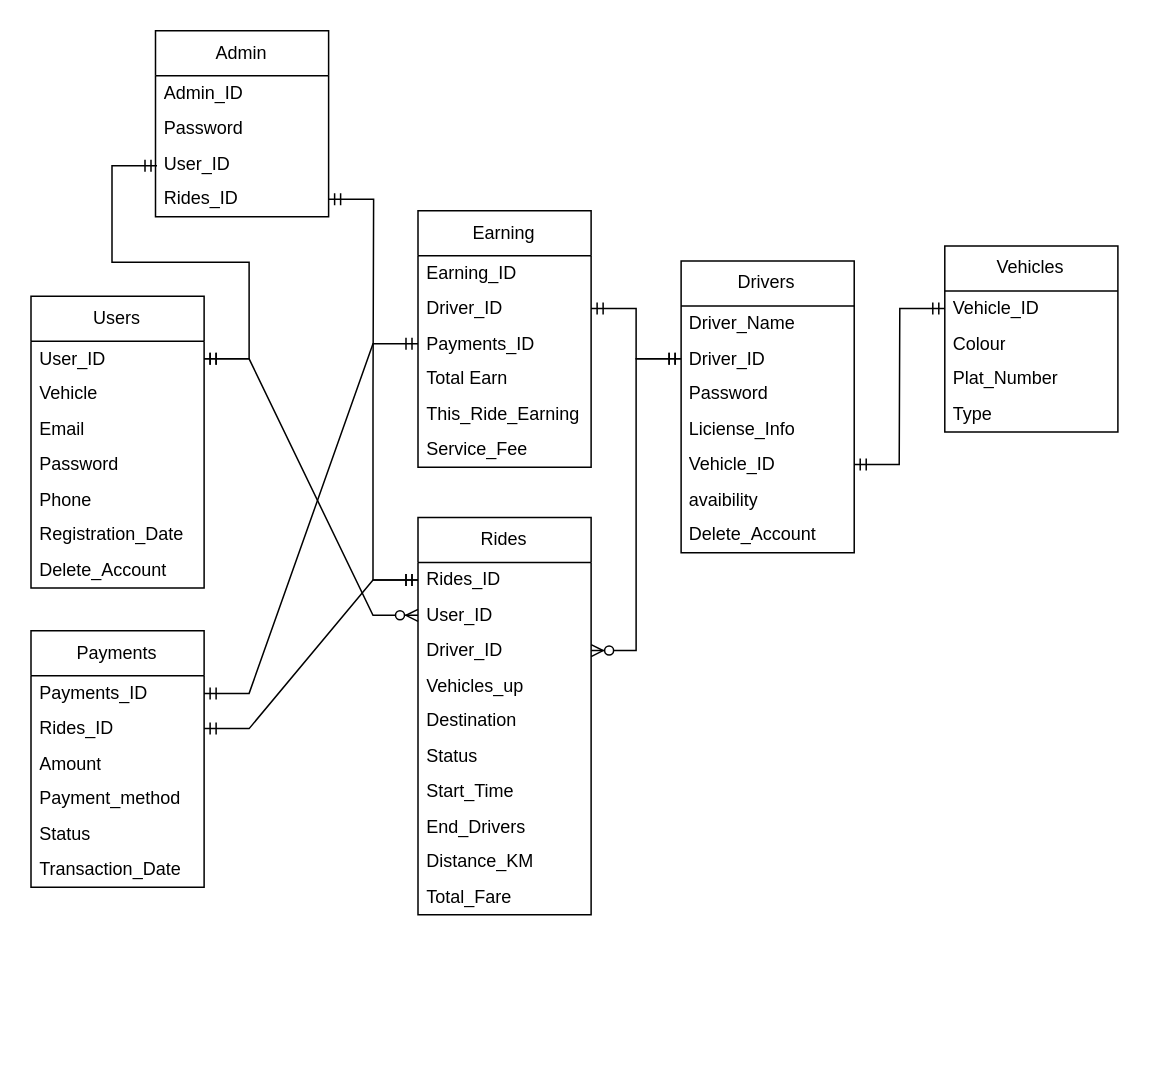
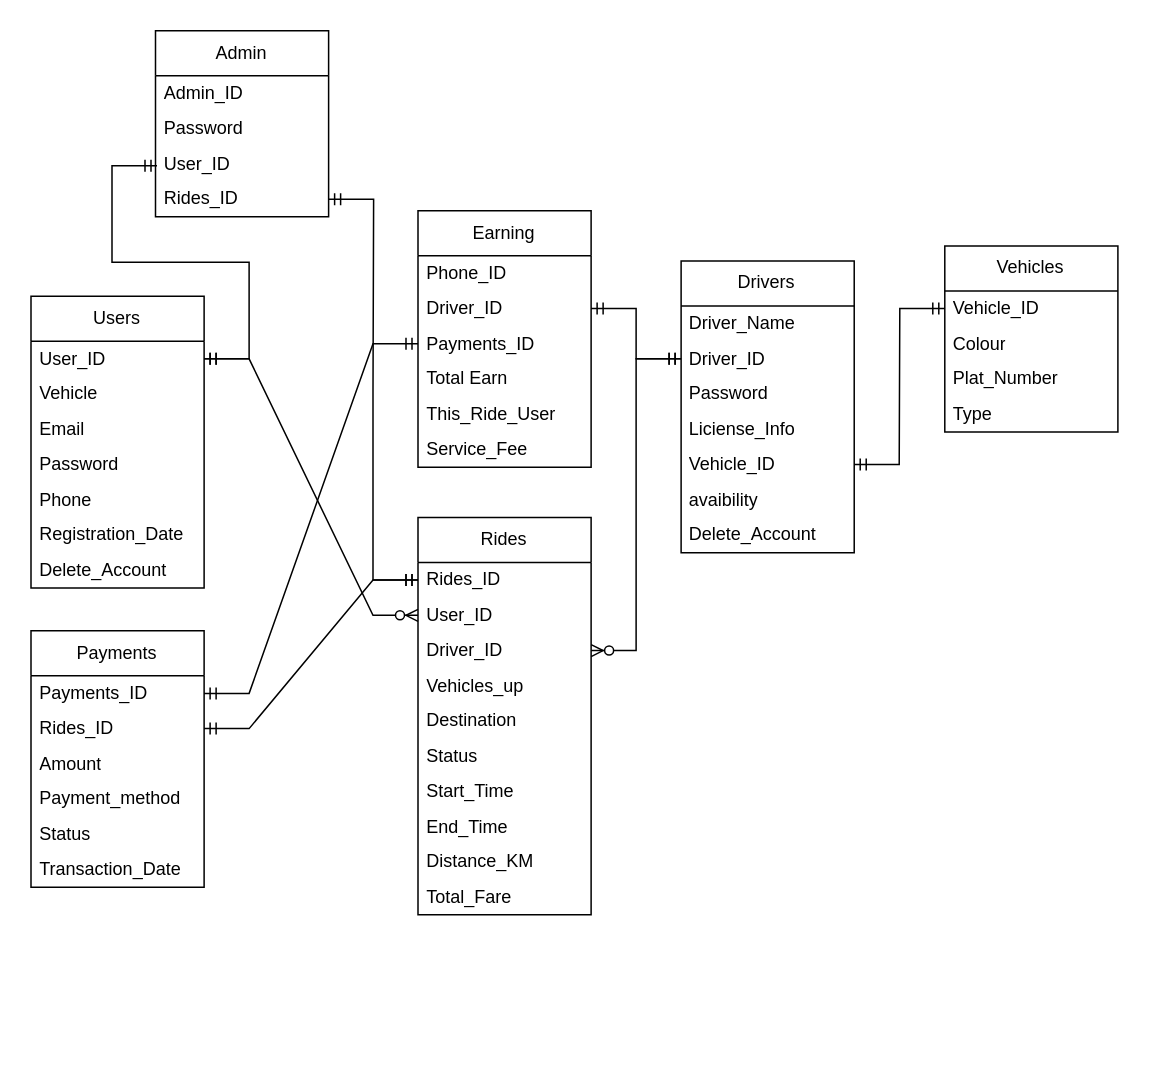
(475, 274) -> (467, 274)
(505, 415) -> (493, 415)
(480, 827) -> (465, 827)
